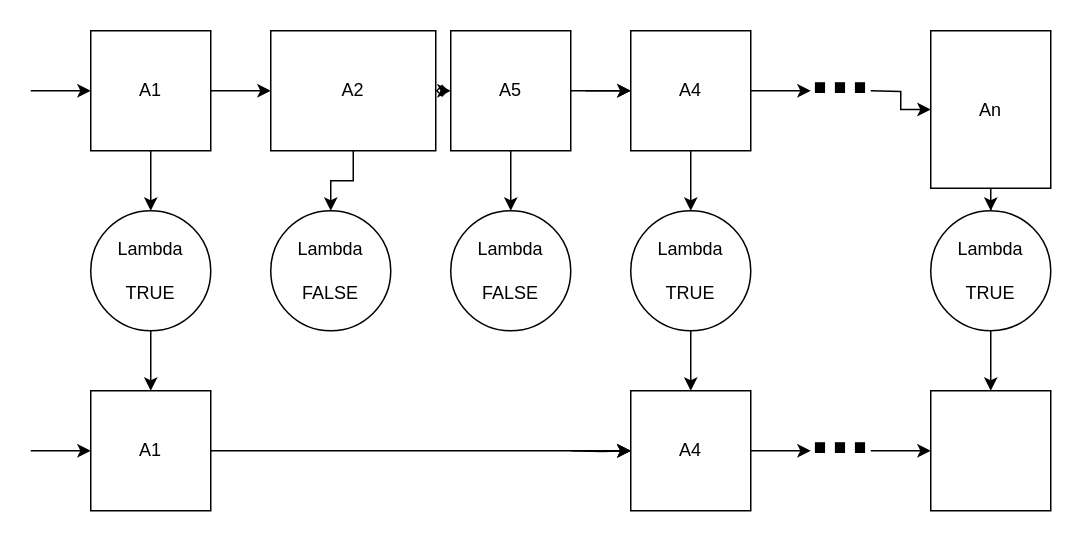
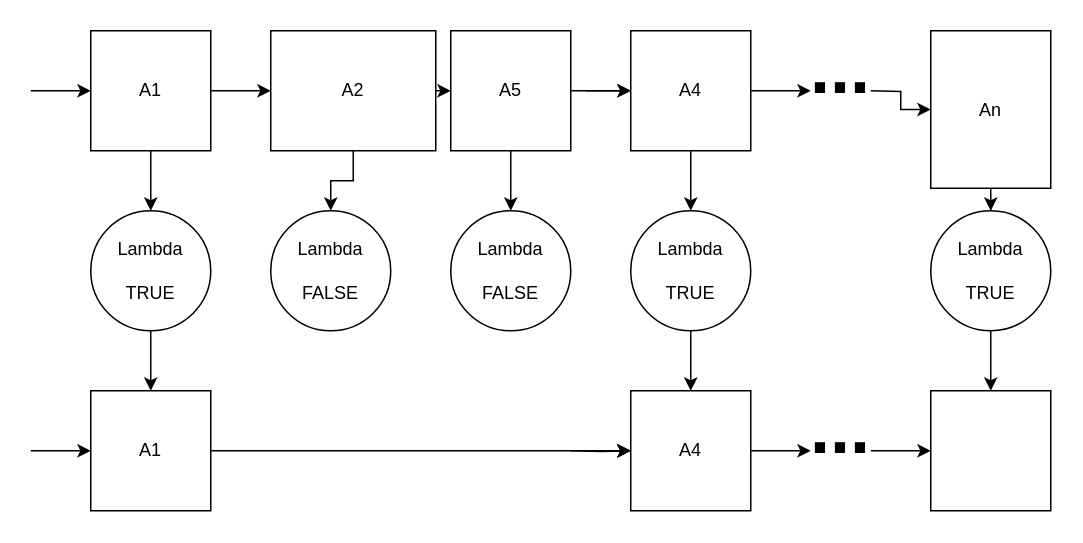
(441, 91) -> (439, 91)
